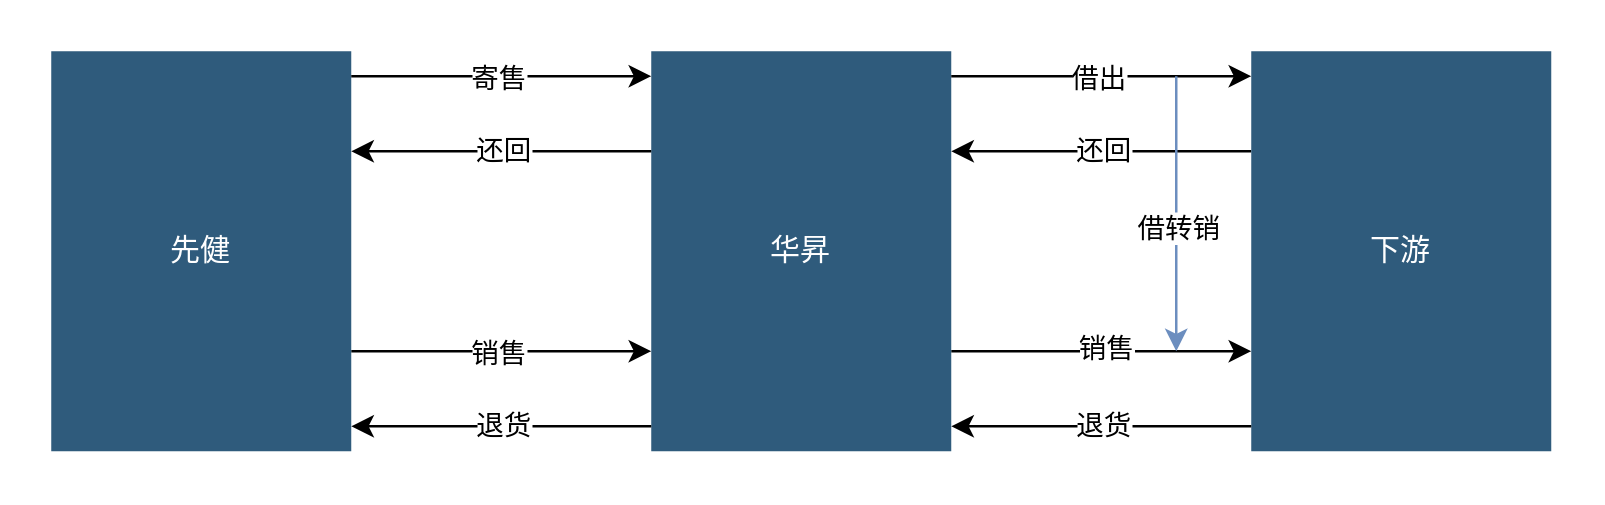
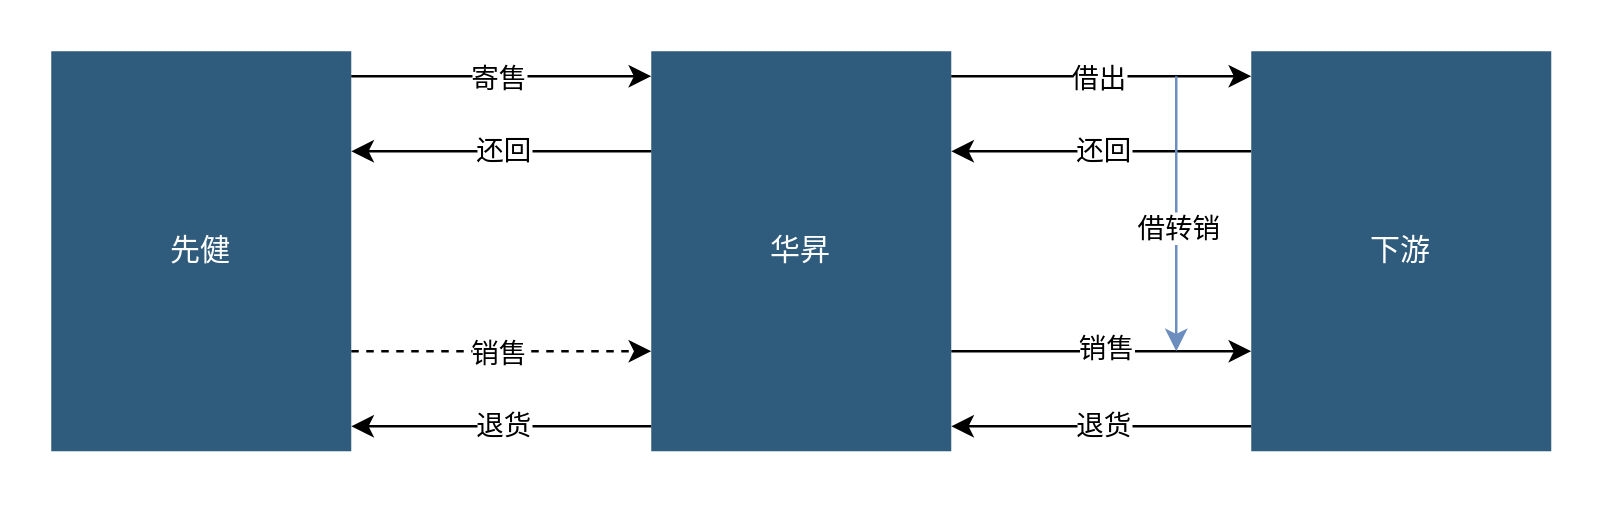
(412, 351) -> (412, 351)
